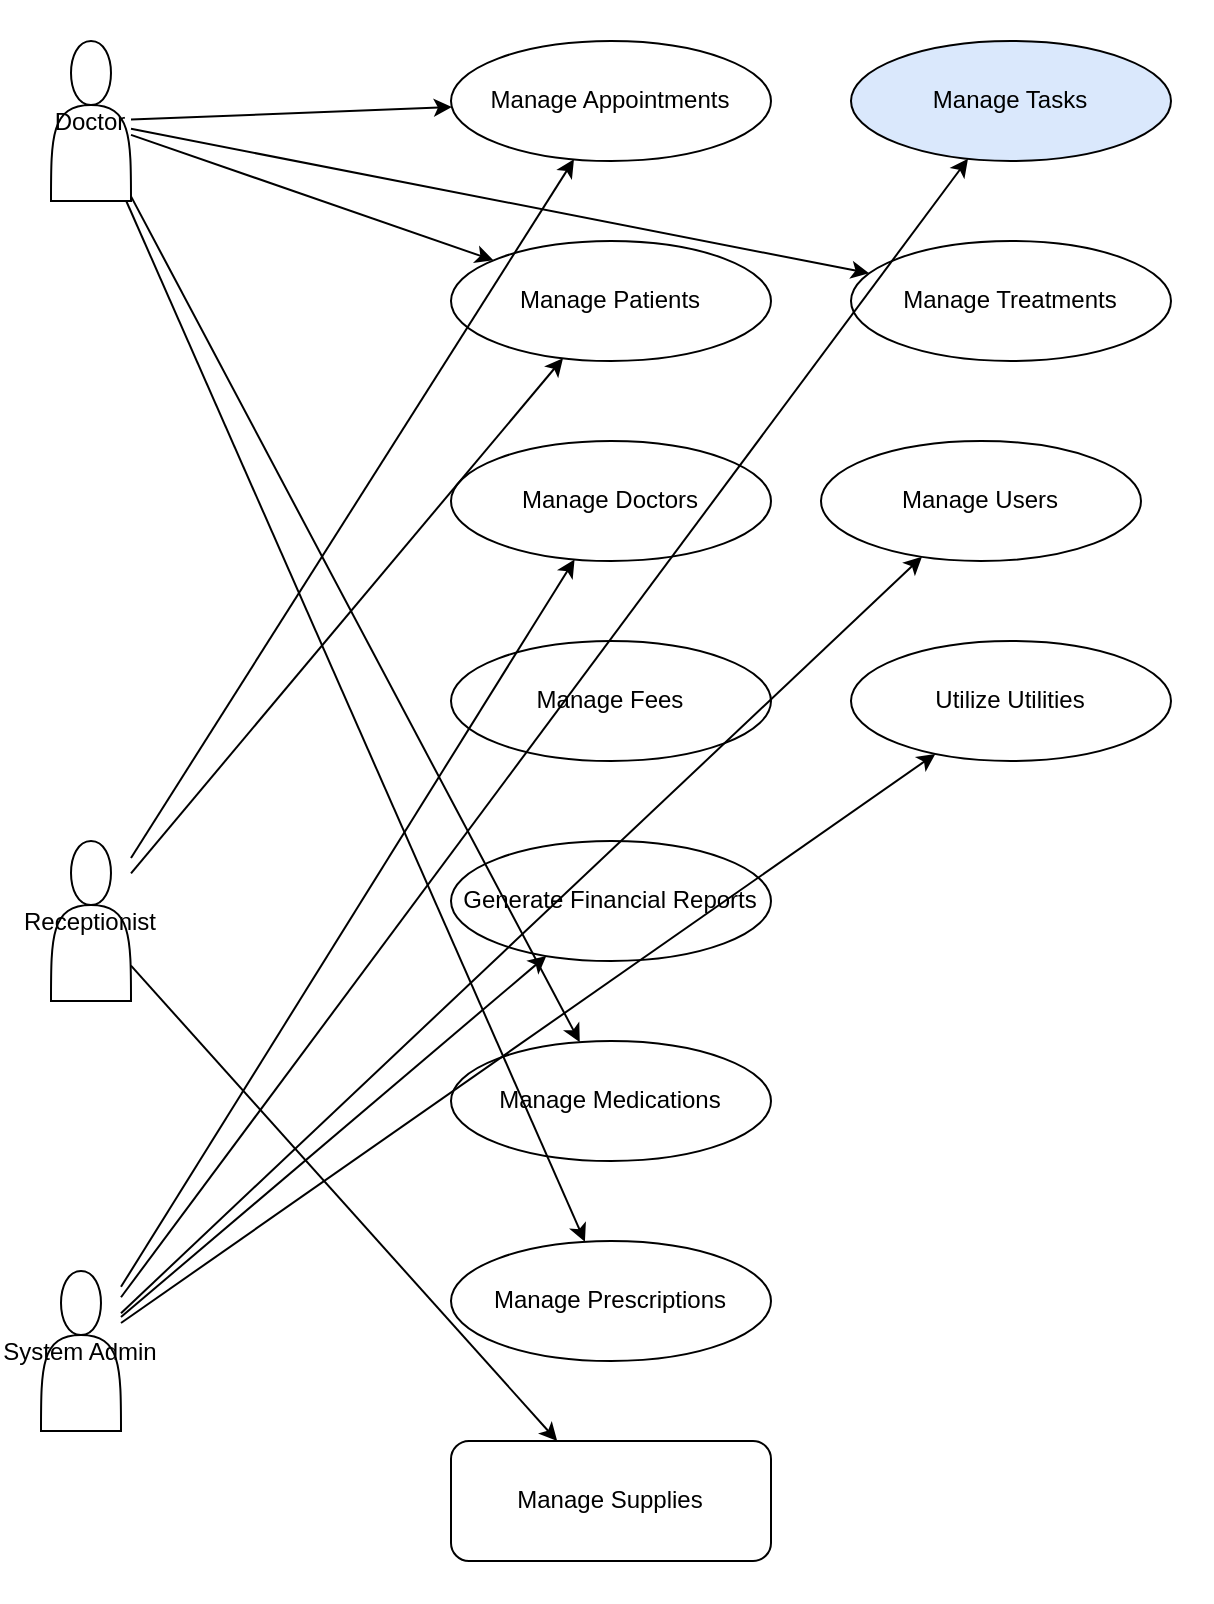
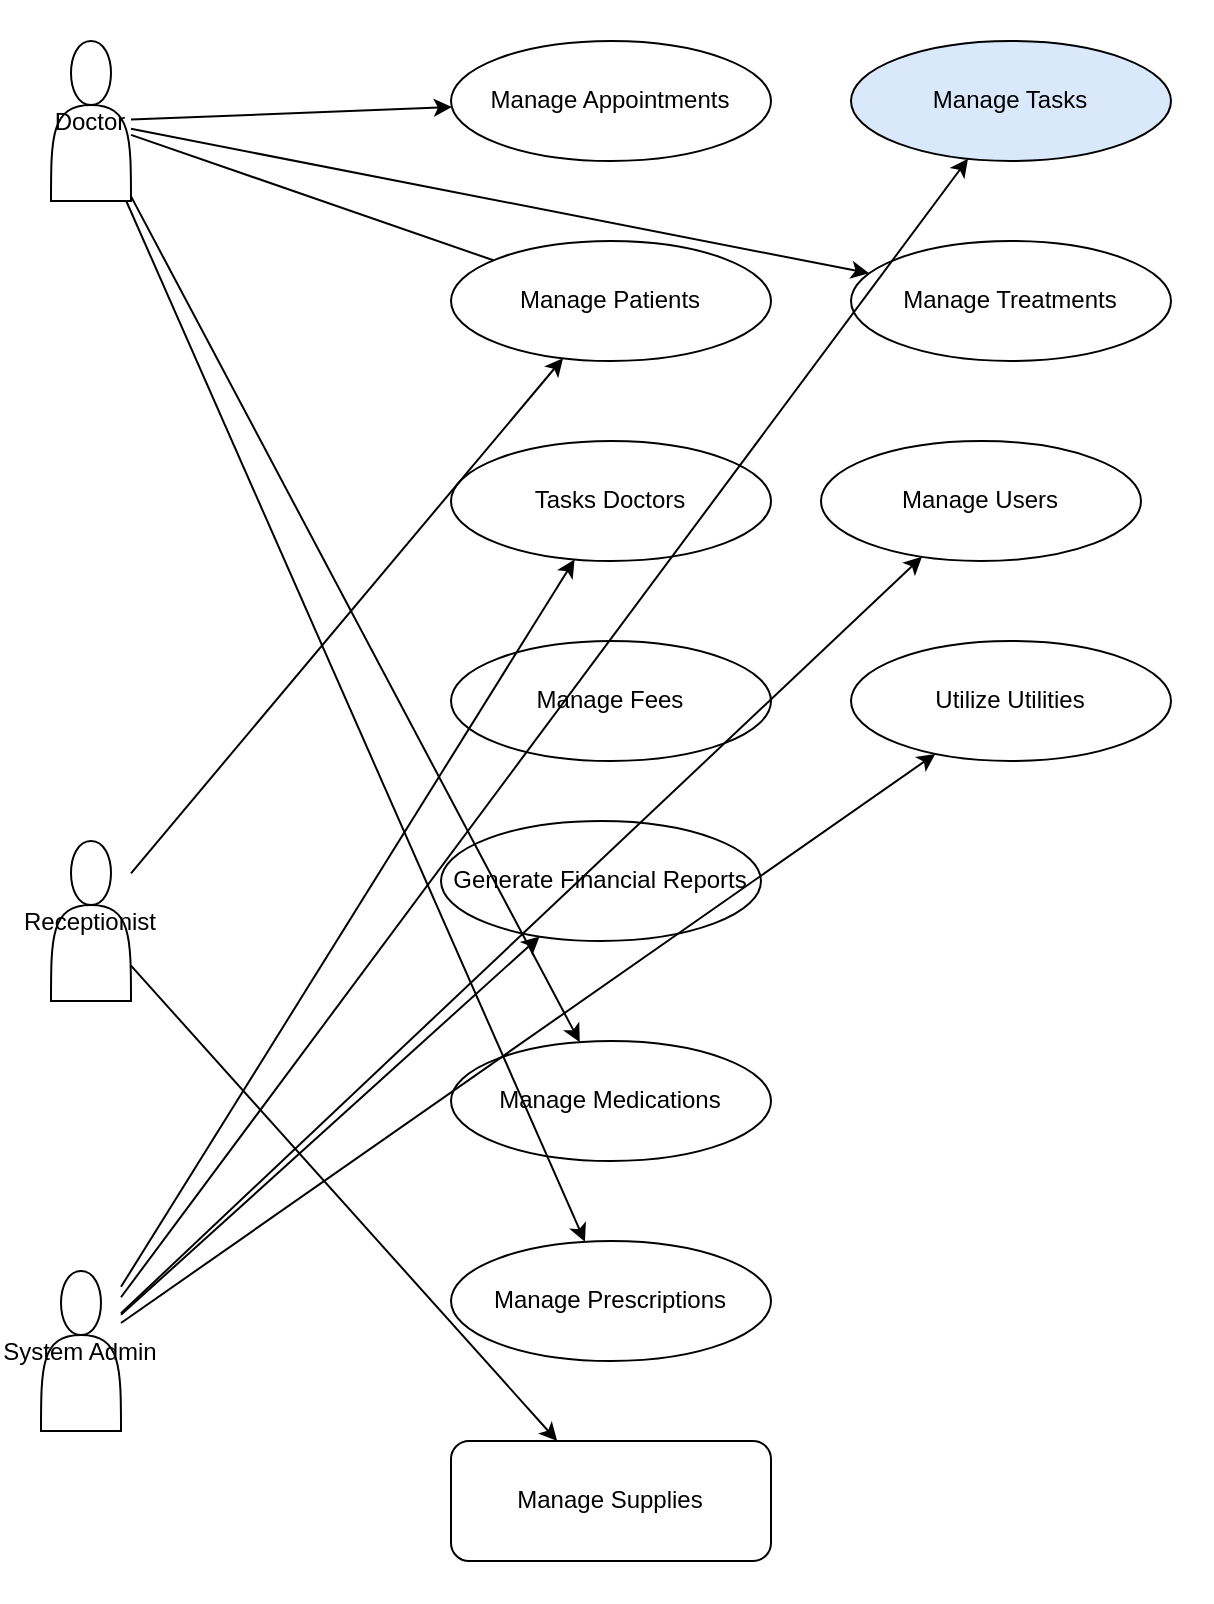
(479, 255) -> (484, 257)
(446, 361) -> none
(611, 501) -> (611, 501)
(611, 901) -> (601, 881)
